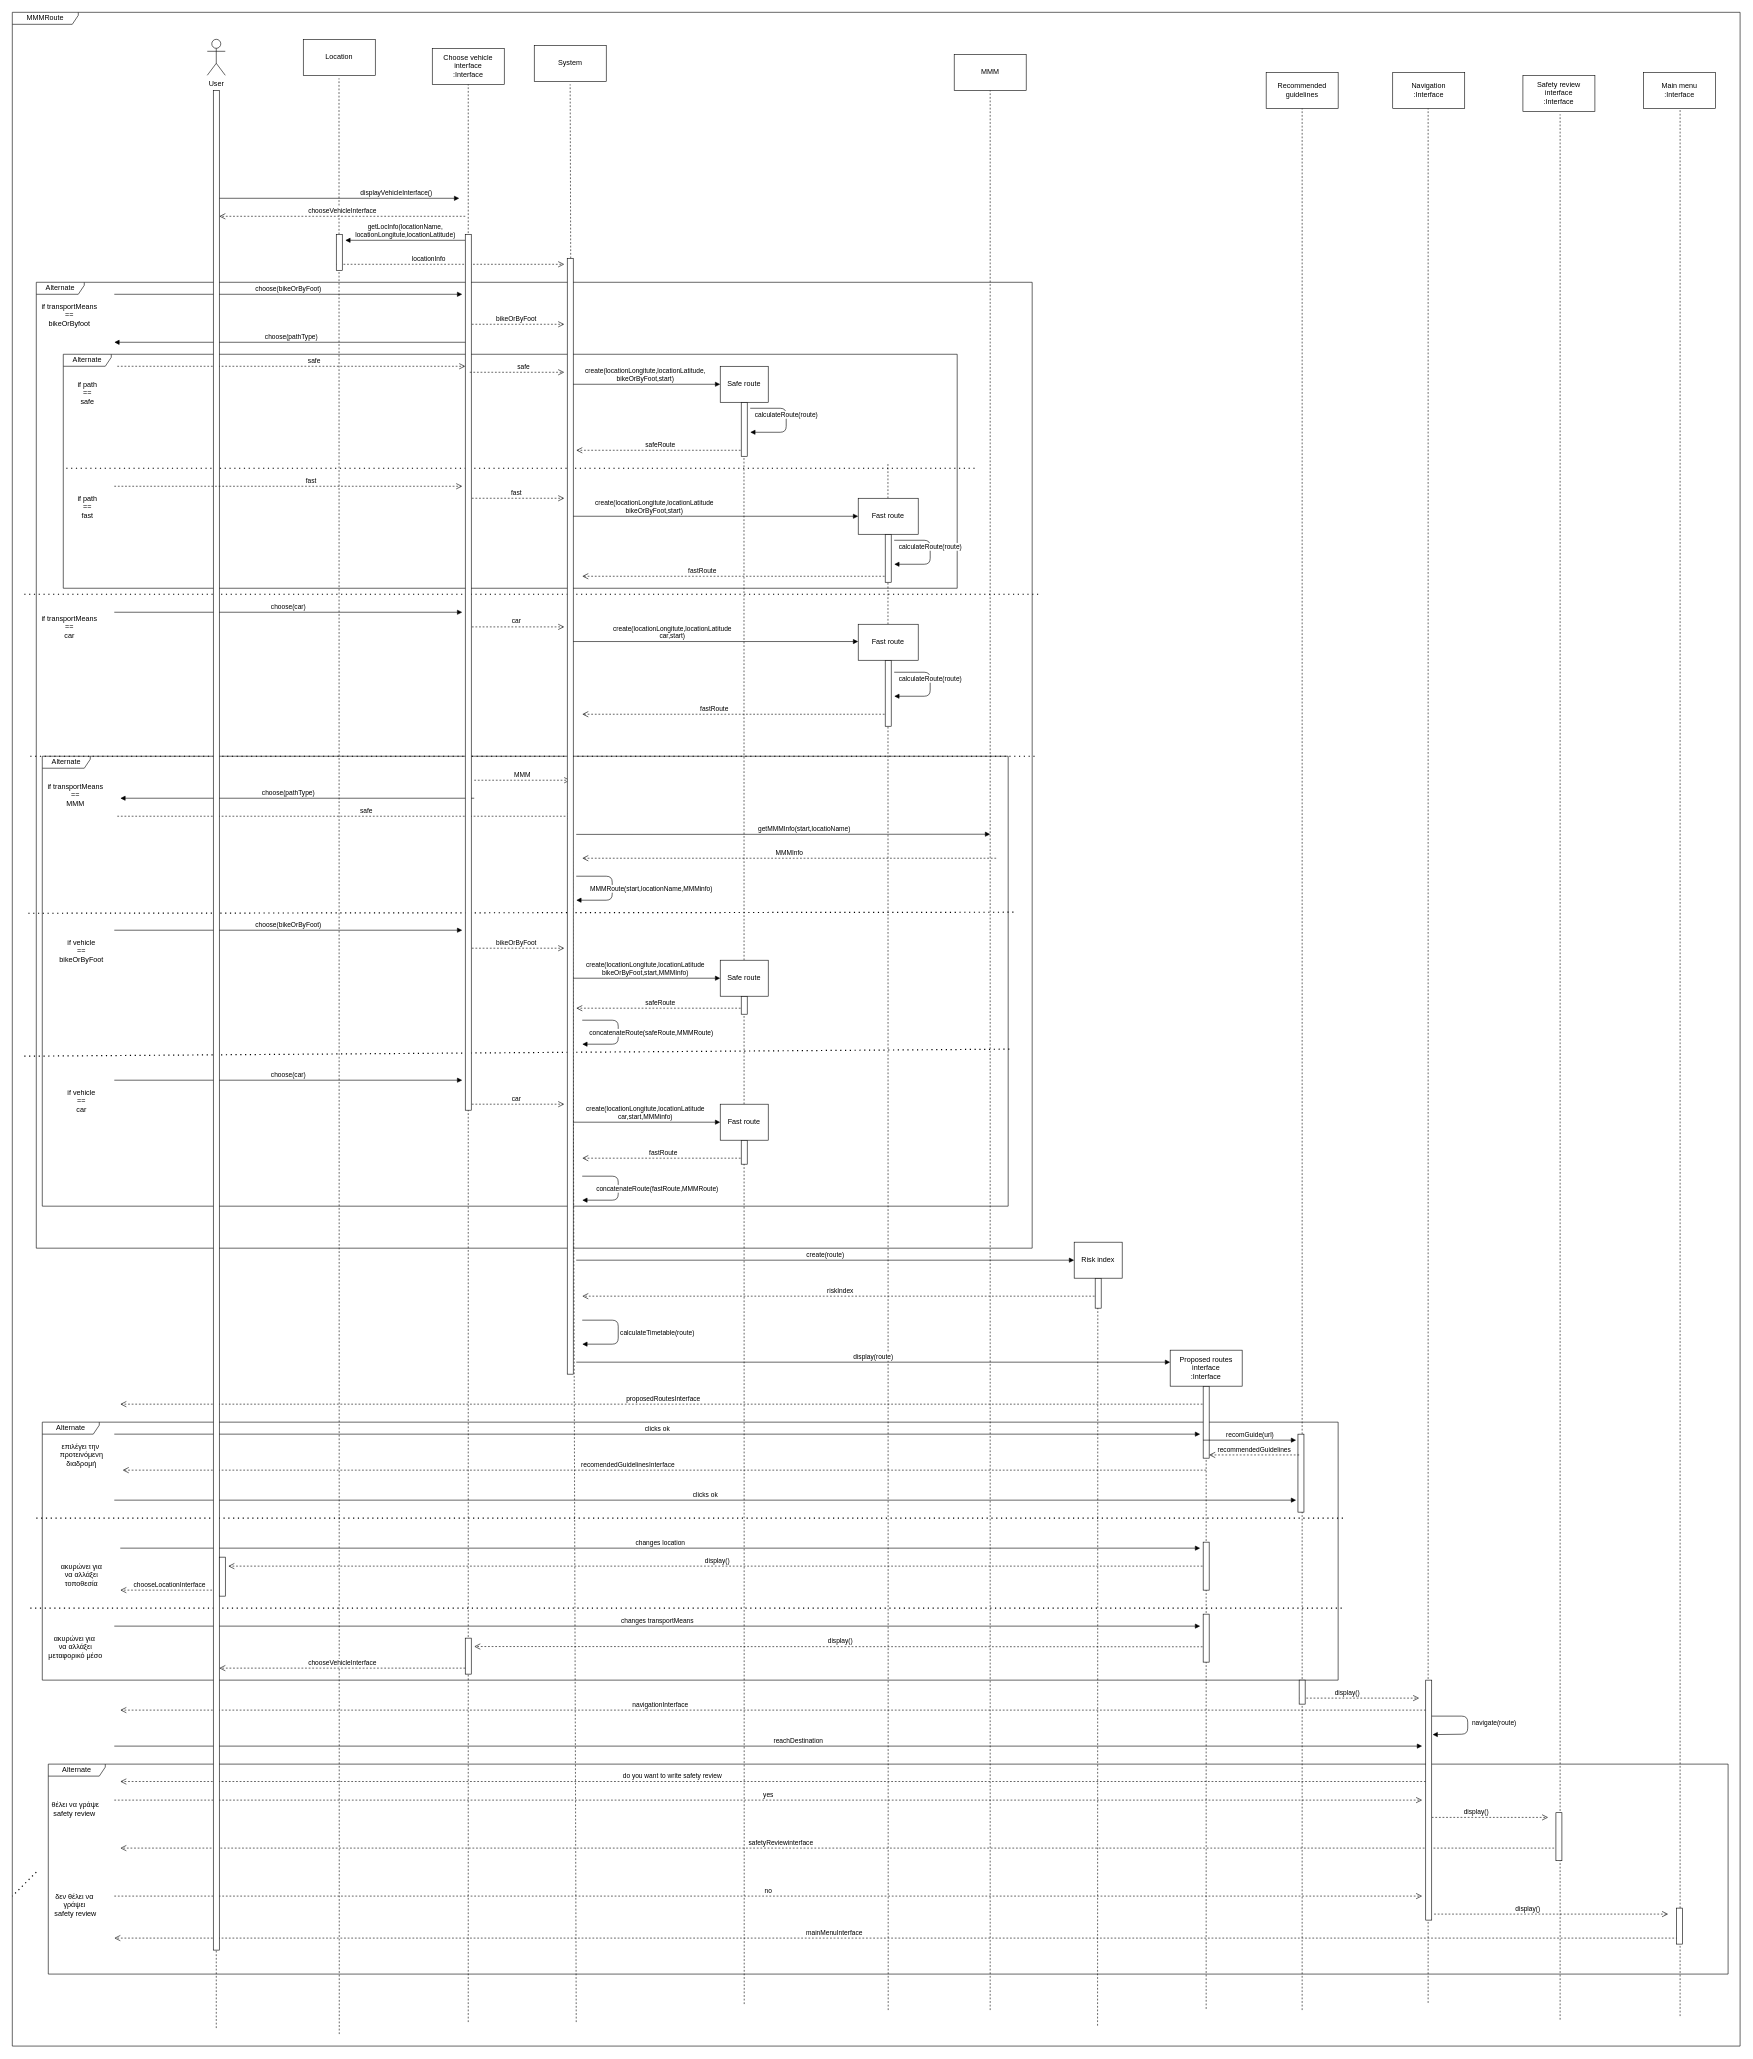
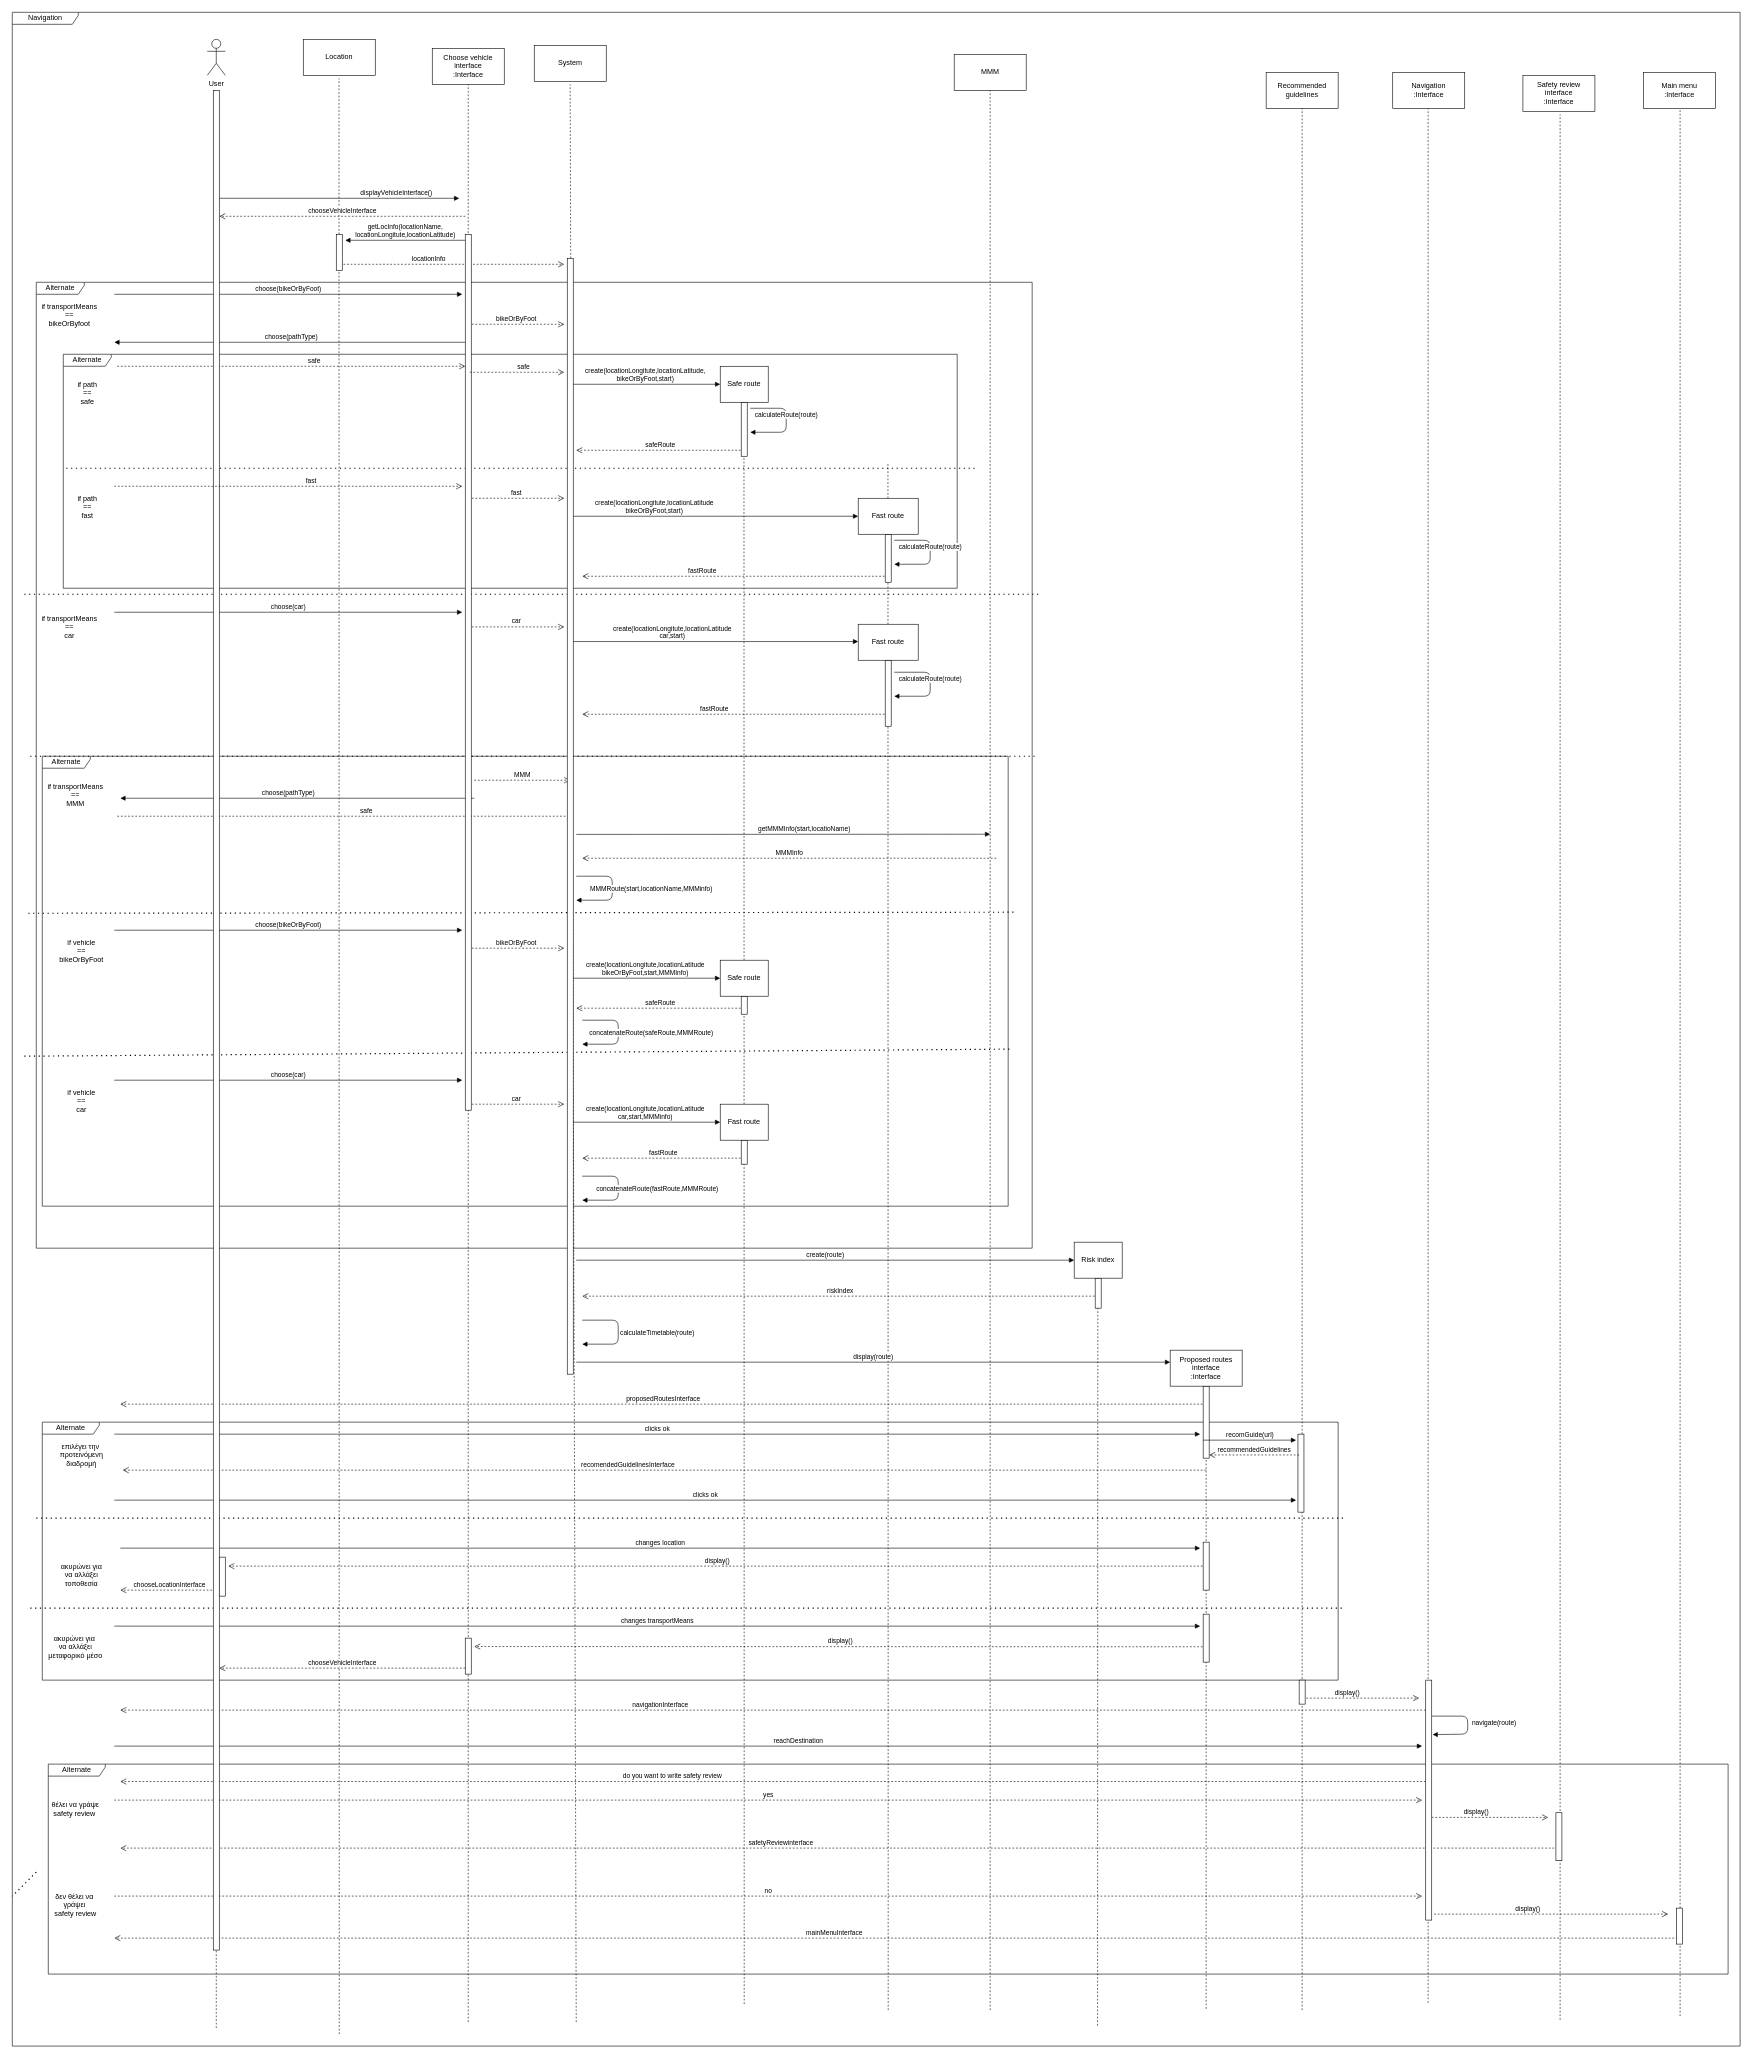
(45, 18) -> (45, 18)
